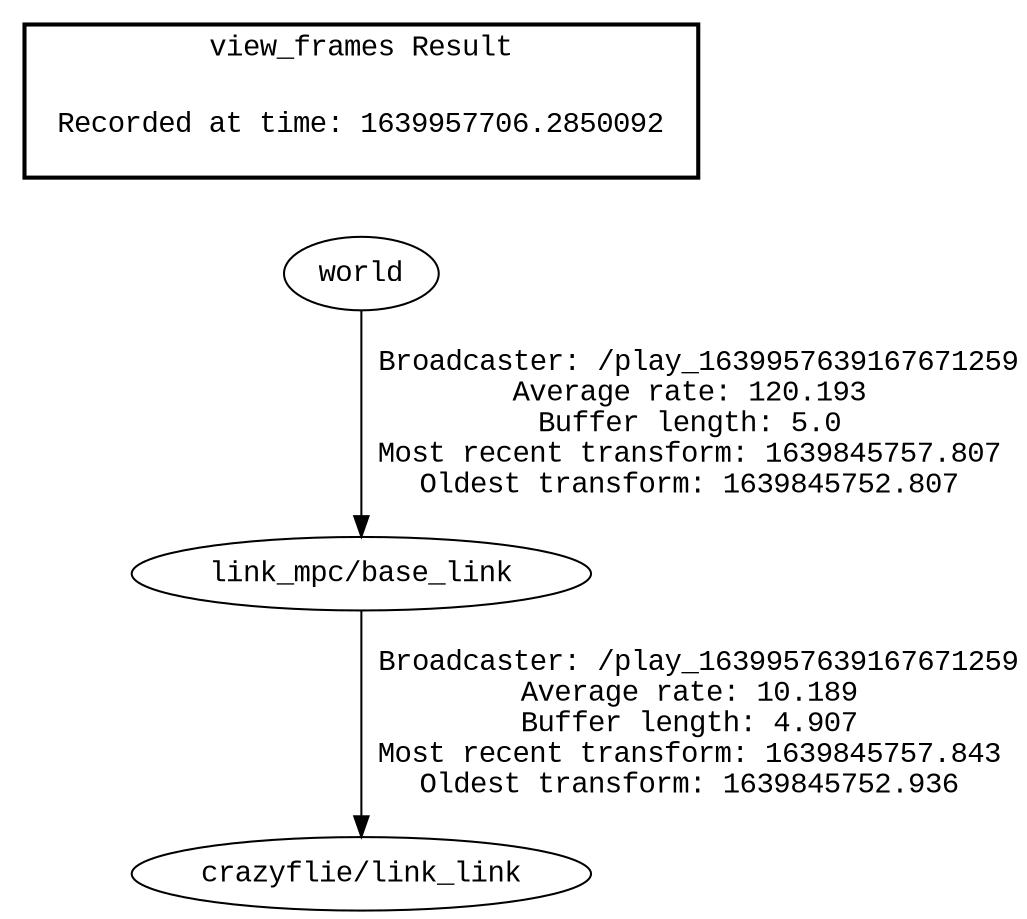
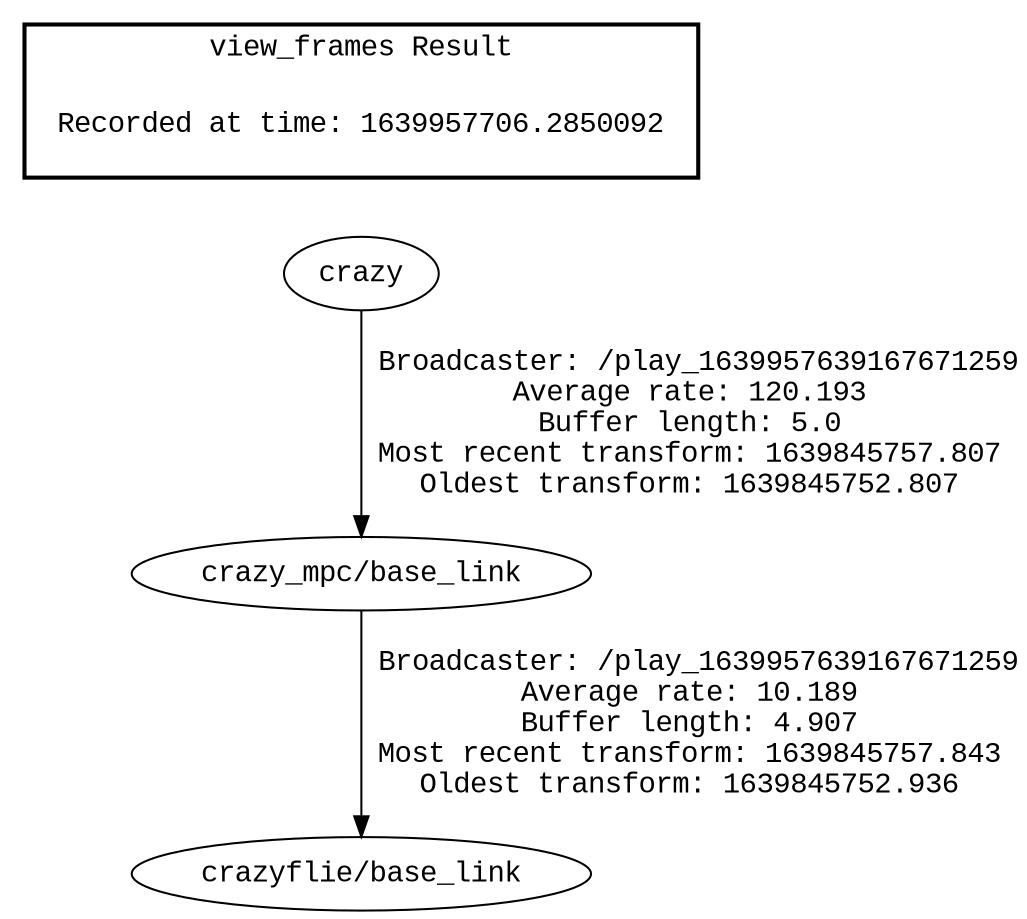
(361, 274) -> (361, 274)
(361, 574) -> (361, 574)
(361, 874) -> (361, 874)
